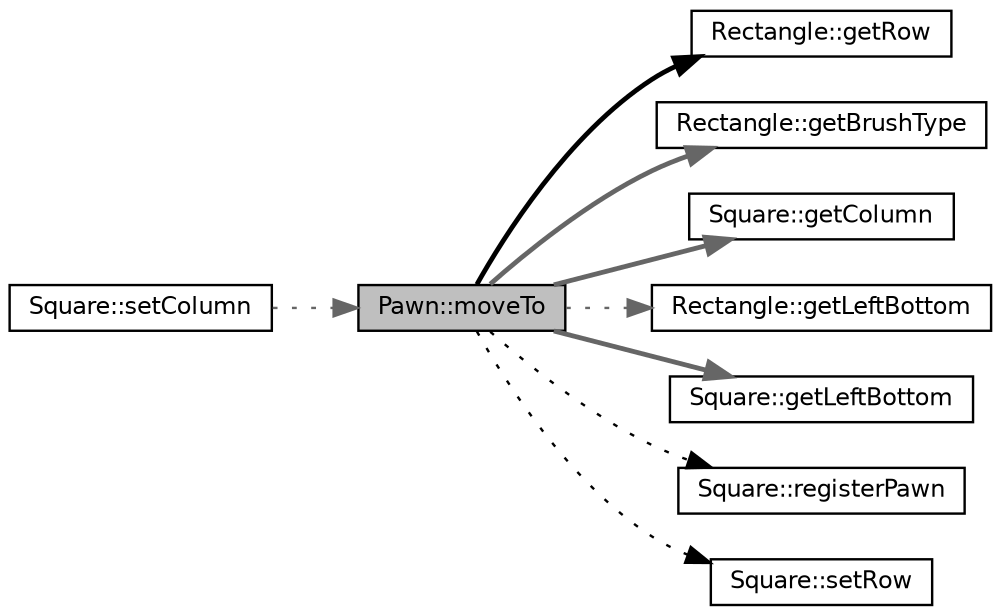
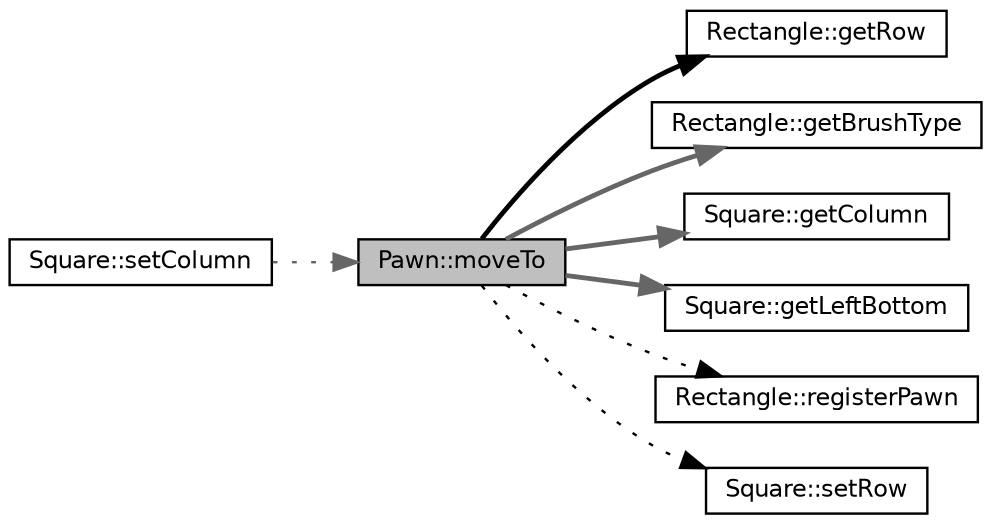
(821, 308) -> none
(821, 491) -> (817, 399)
